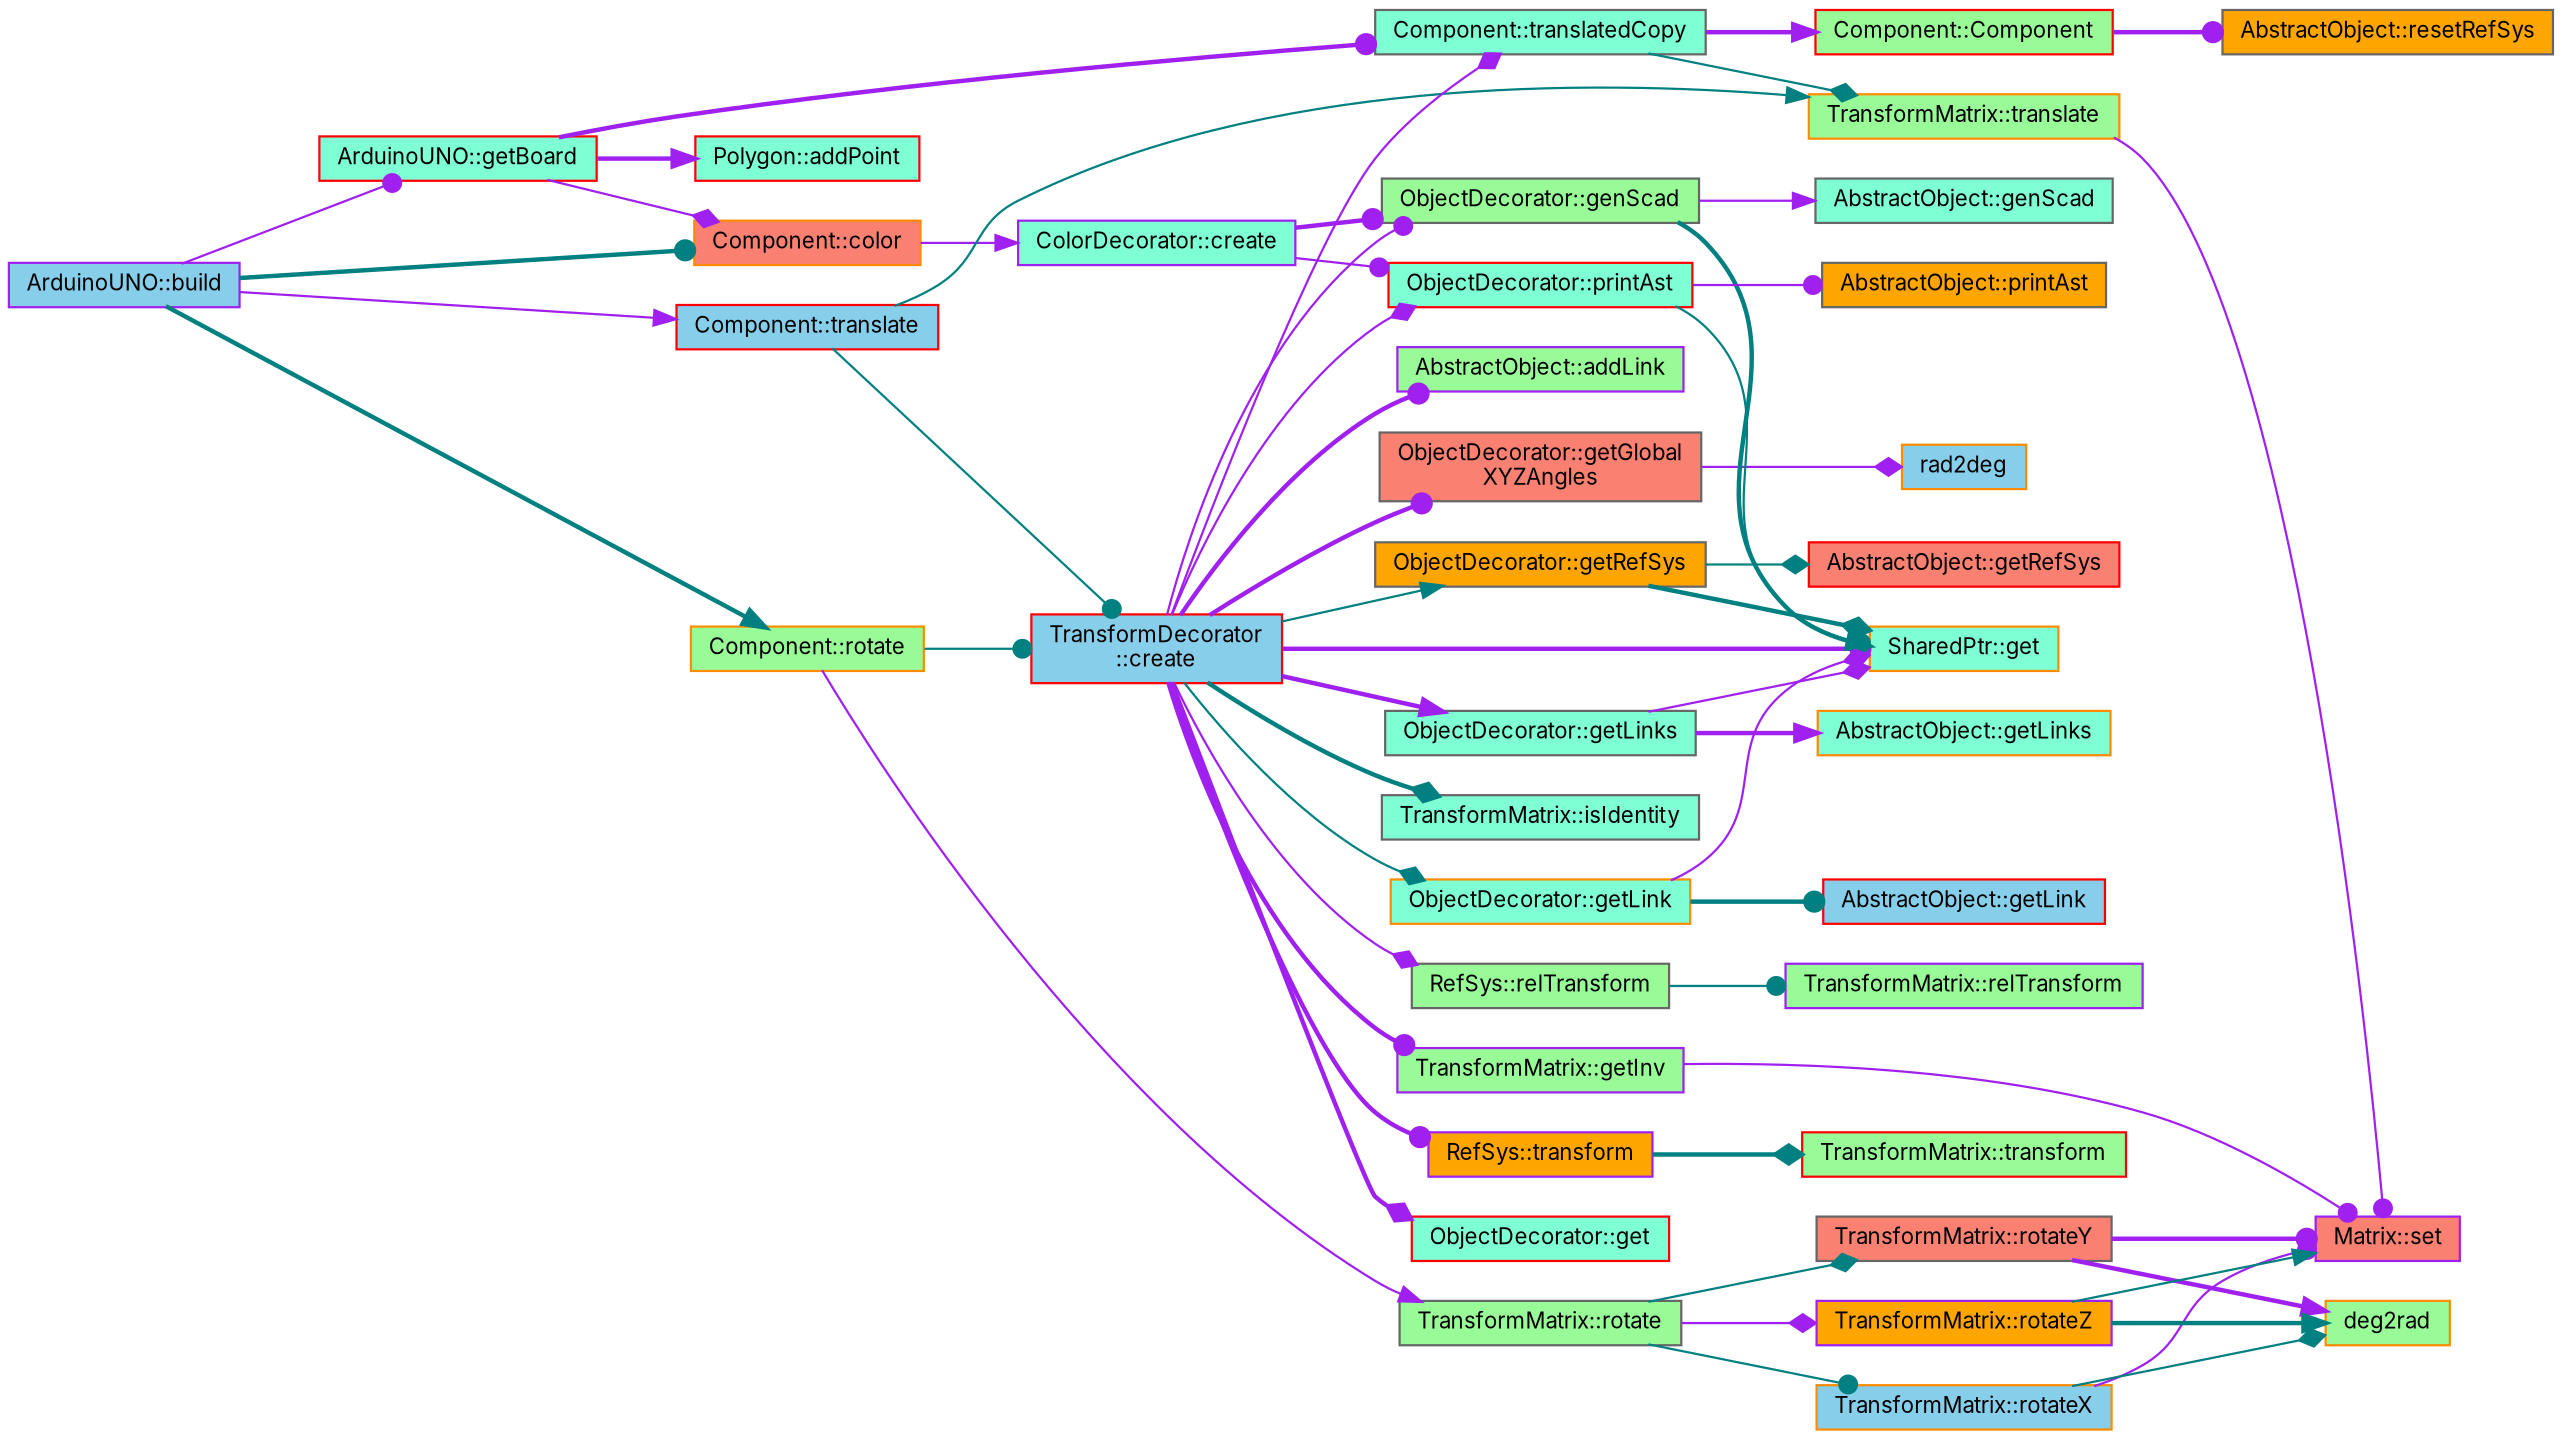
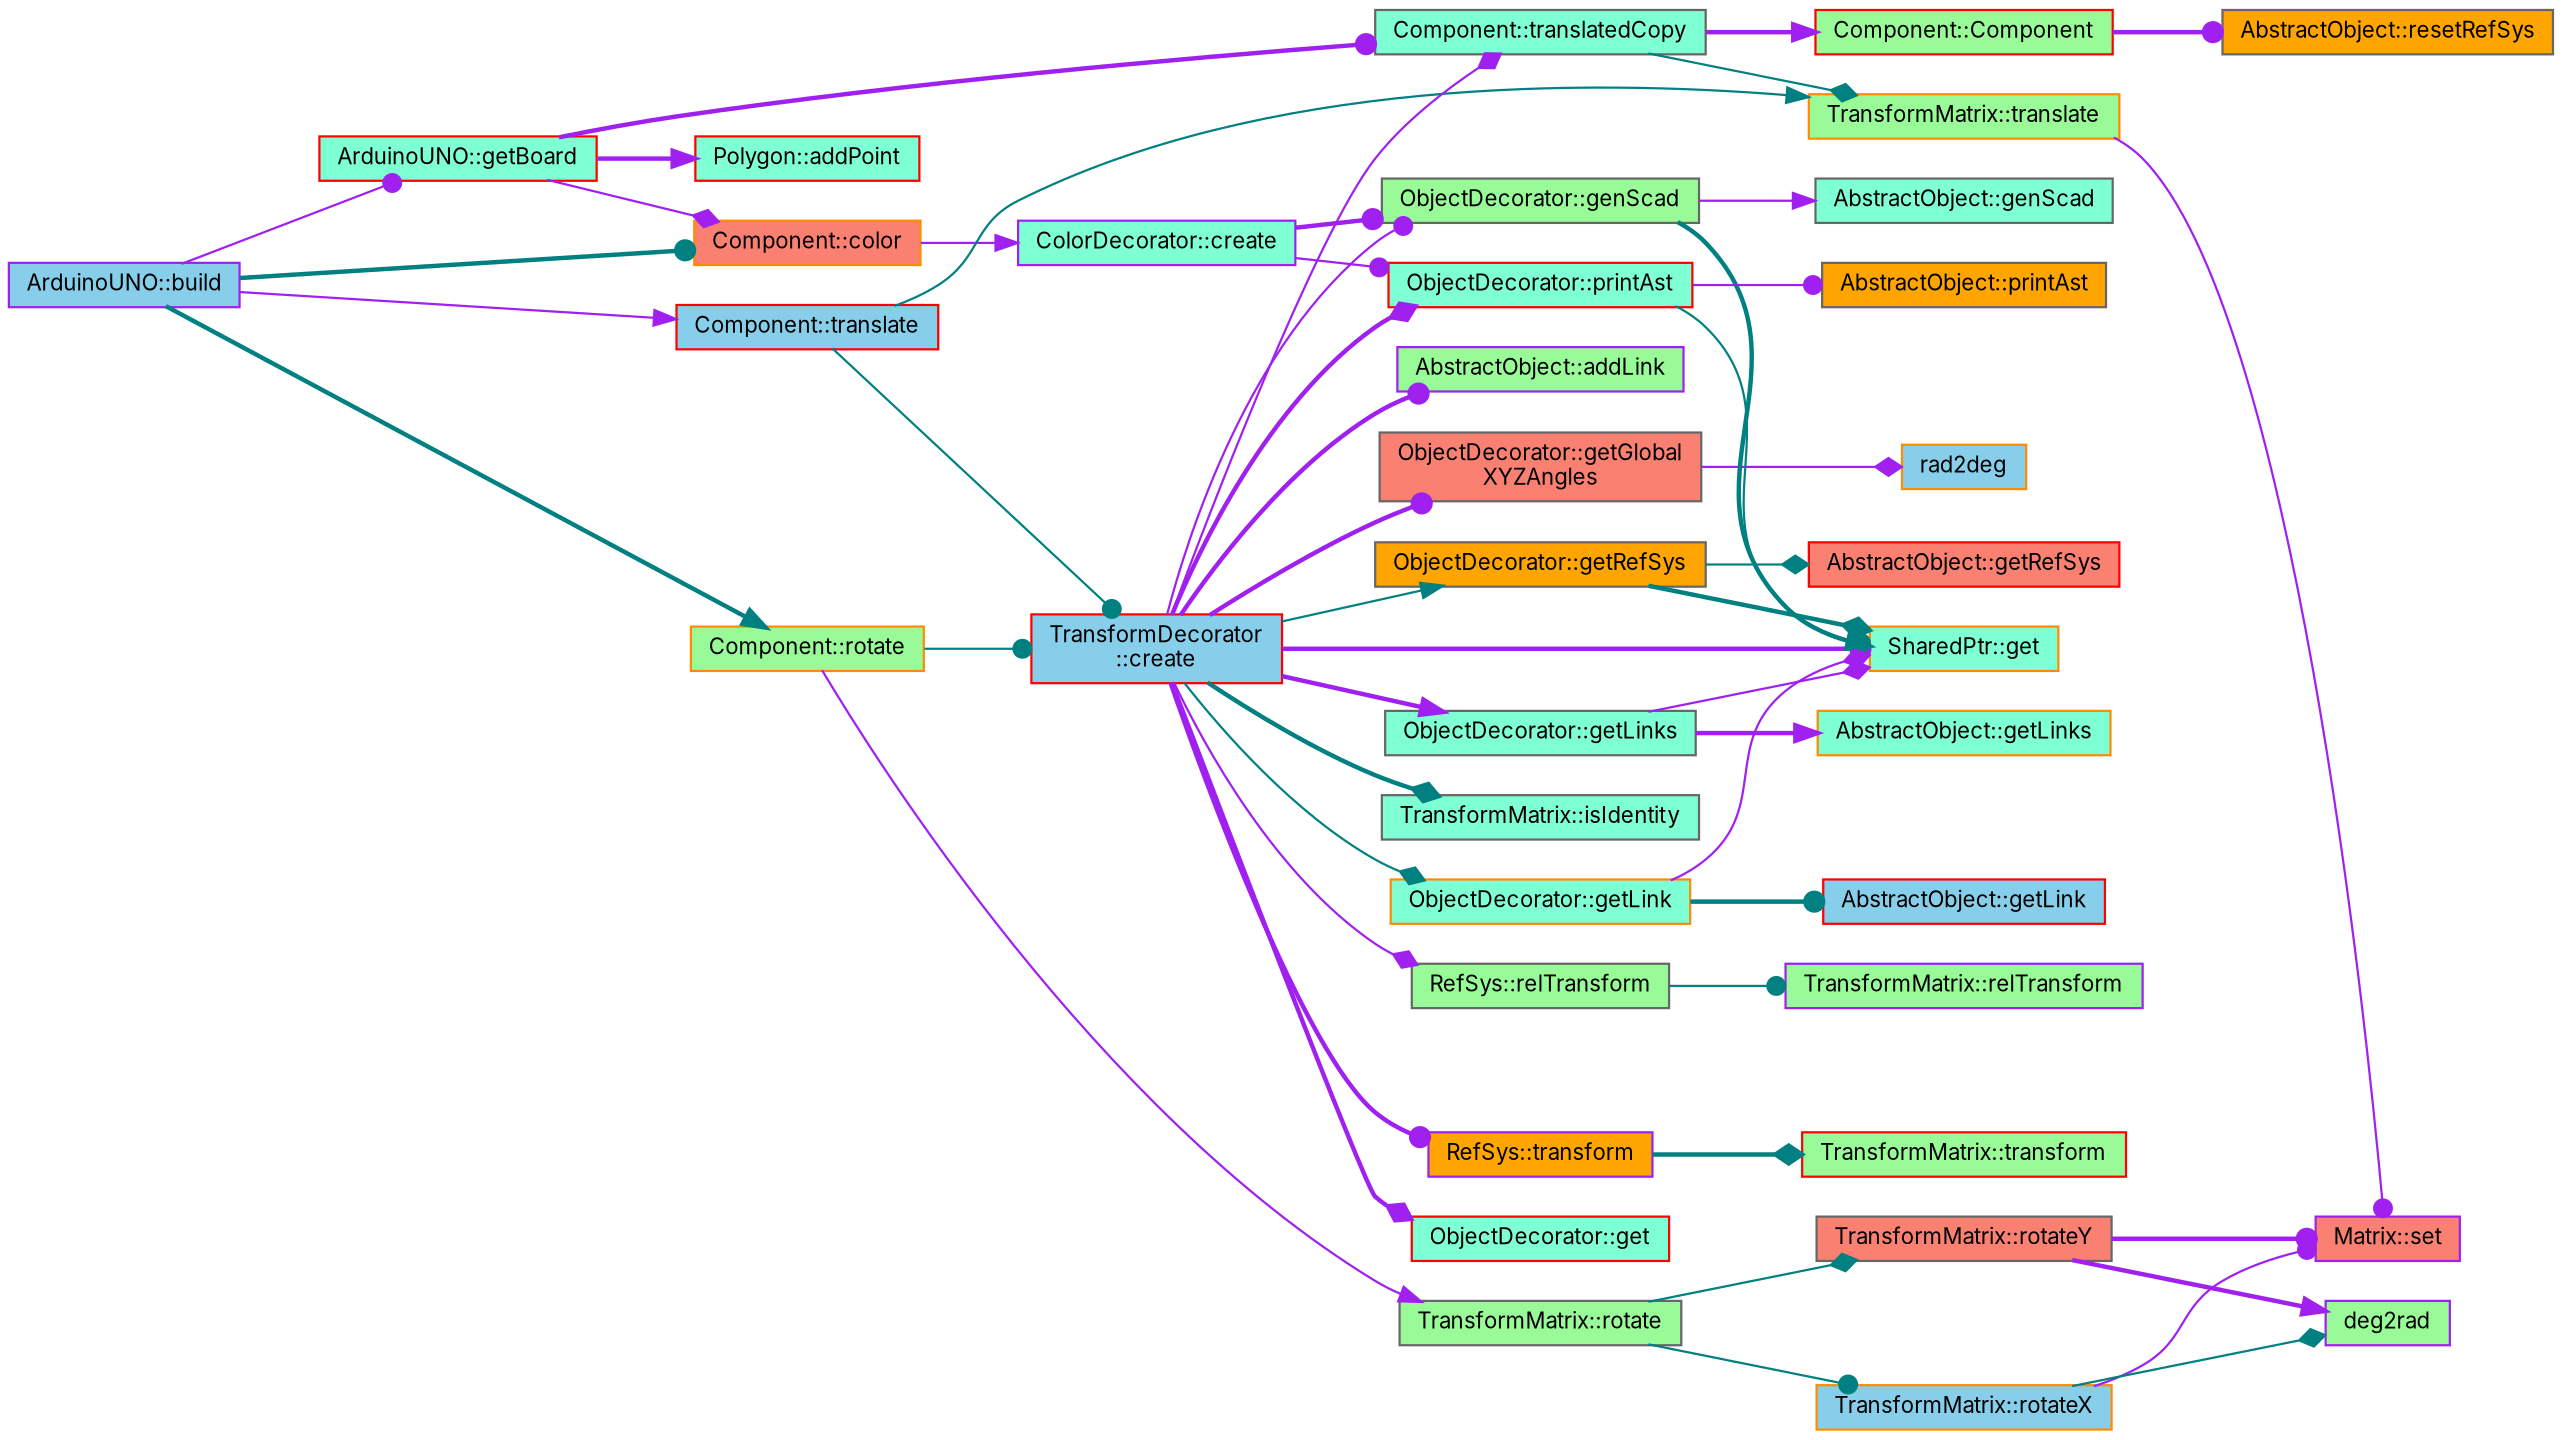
(1260, 450) -> (1260, 450)
(1540, 1070) -> none
(1964, 1323) -> none
(2388, 1323) -> (2388, 1323)
